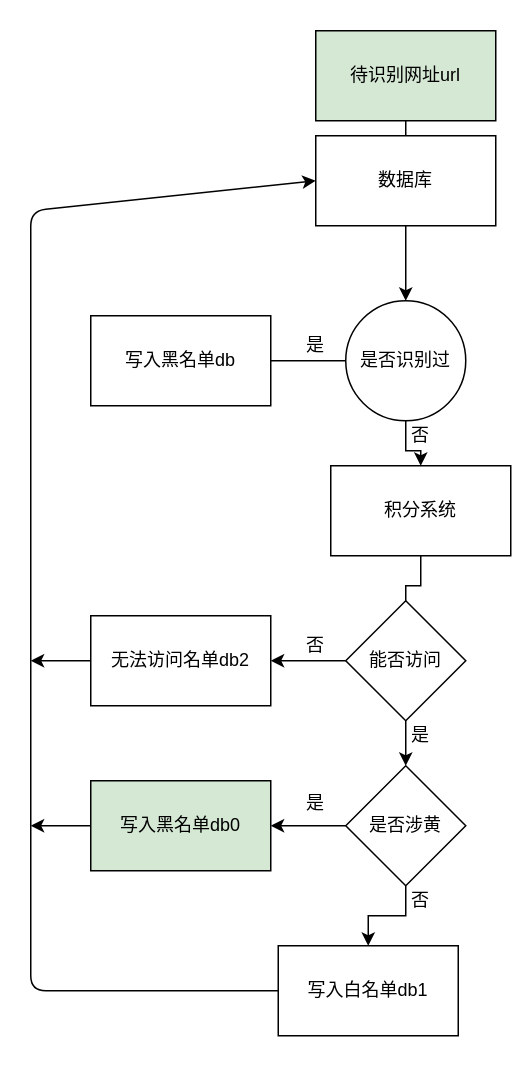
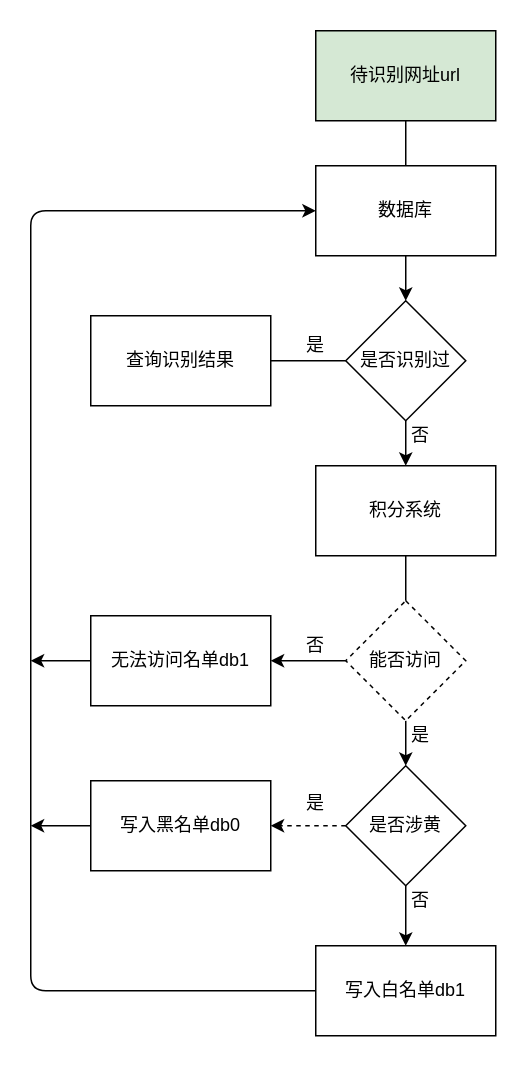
(406, 181) -> (406, 211)
(181, 361) -> (181, 361)
(406, 361) -> (406, 361)
(421, 511) -> (406, 511)
(181, 661) -> (181, 661)
(406, 661) -> (406, 661)
(181, 826) -> (181, 826)
(312, 826) -> (312, 826)
(368, 991) -> (406, 991)
